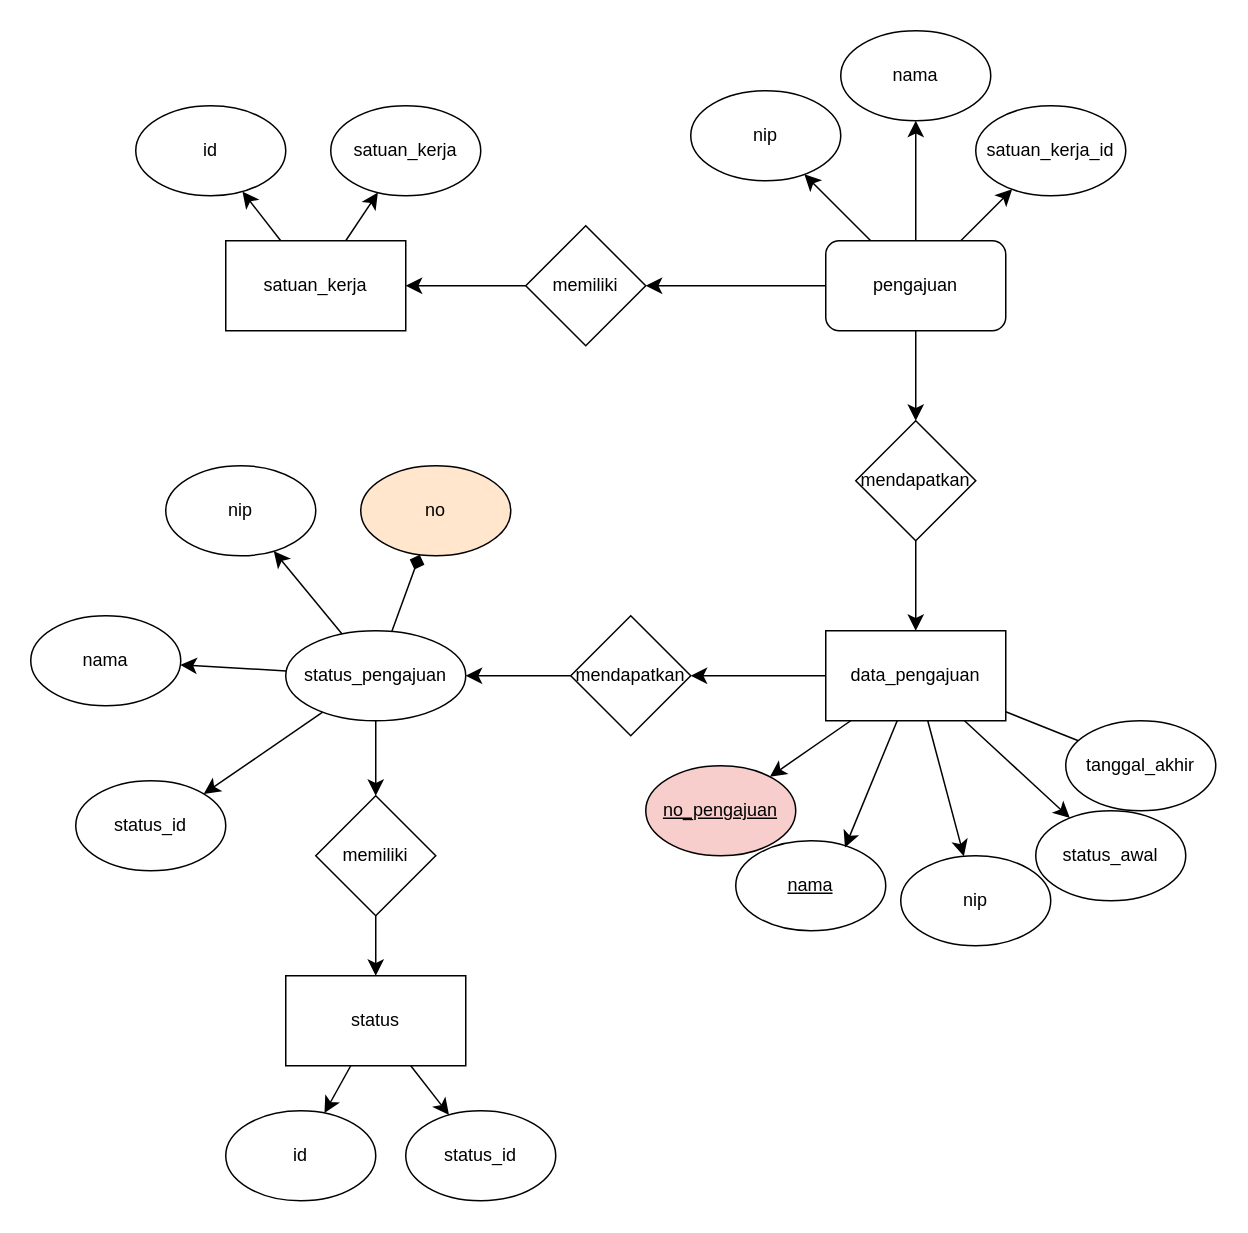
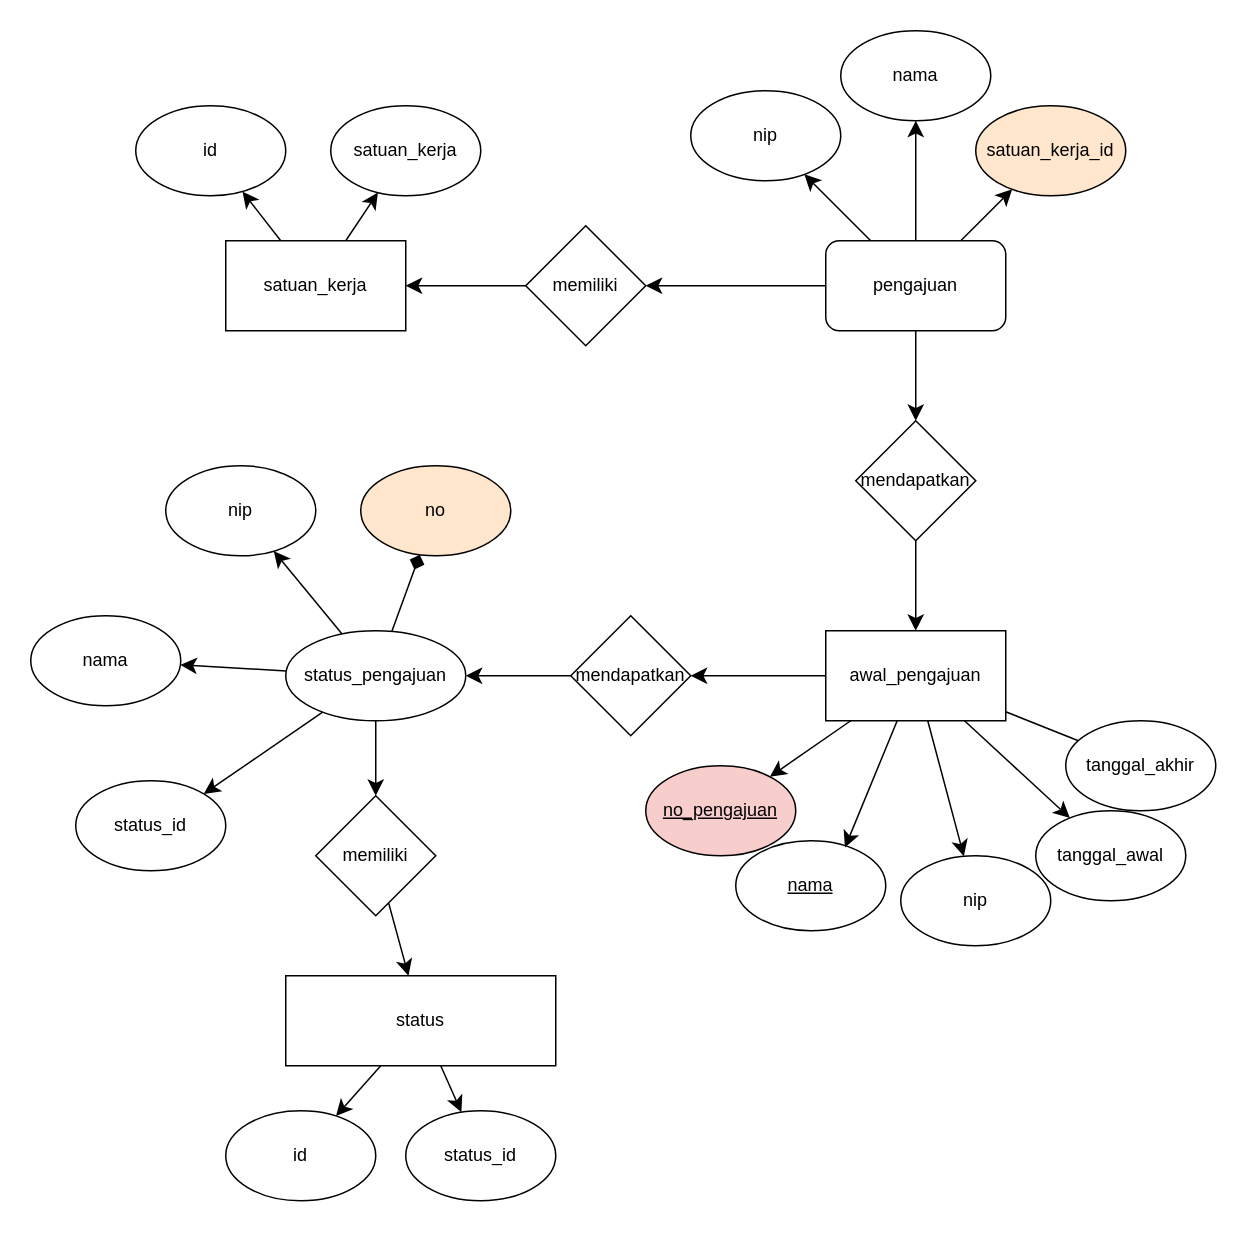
(1051, 151) -> (1051, 151)
(916, 676) -> (916, 676)
(1111, 856) -> (1111, 856)
(376, 1021) -> (421, 1021)
